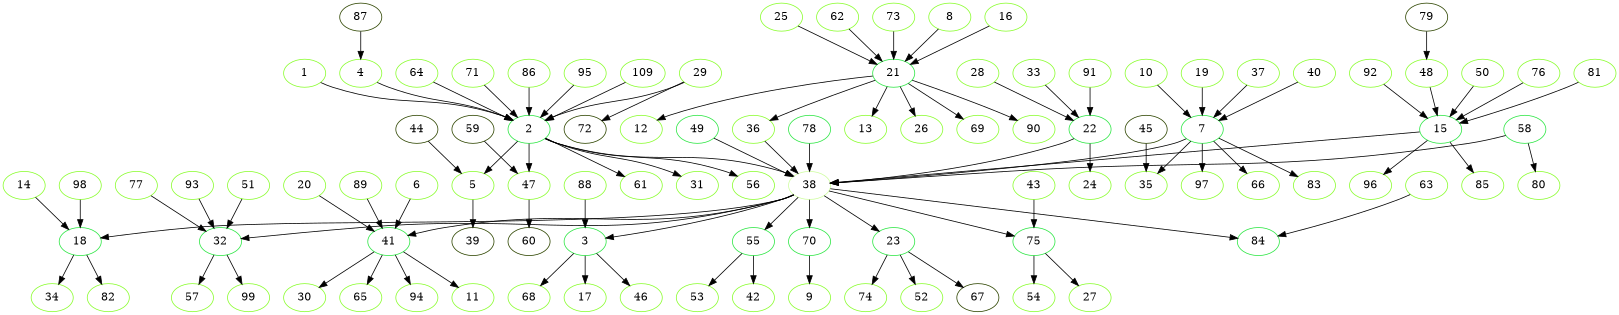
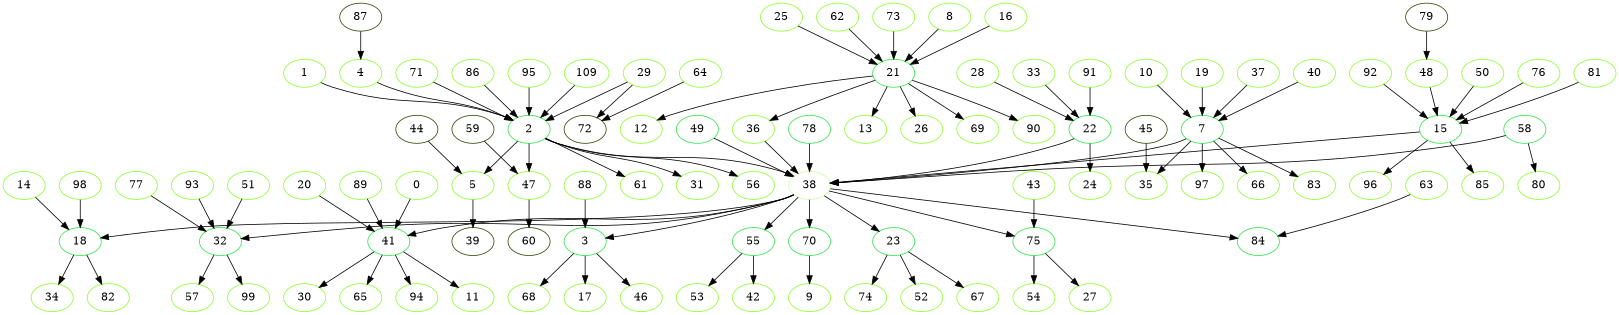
(469, 100) -> (646, 100)
(417, 185) -> (417, 185)
(978, 298) -> (978, 298)
